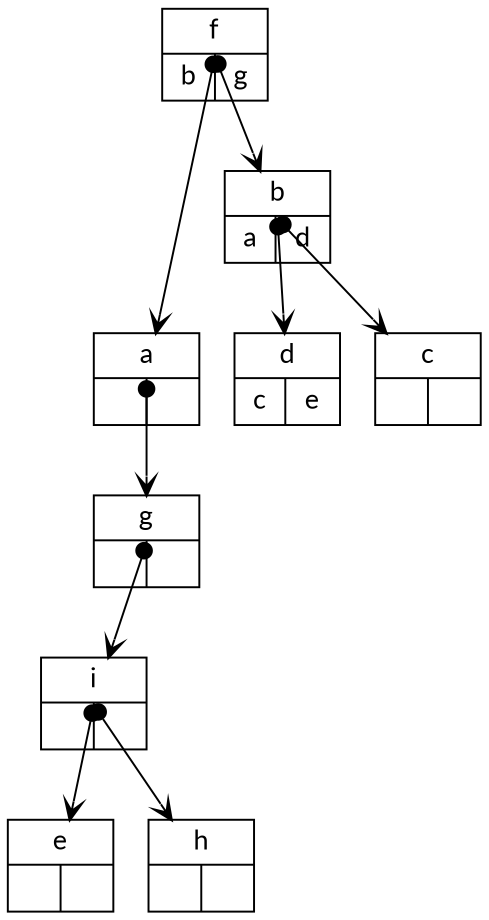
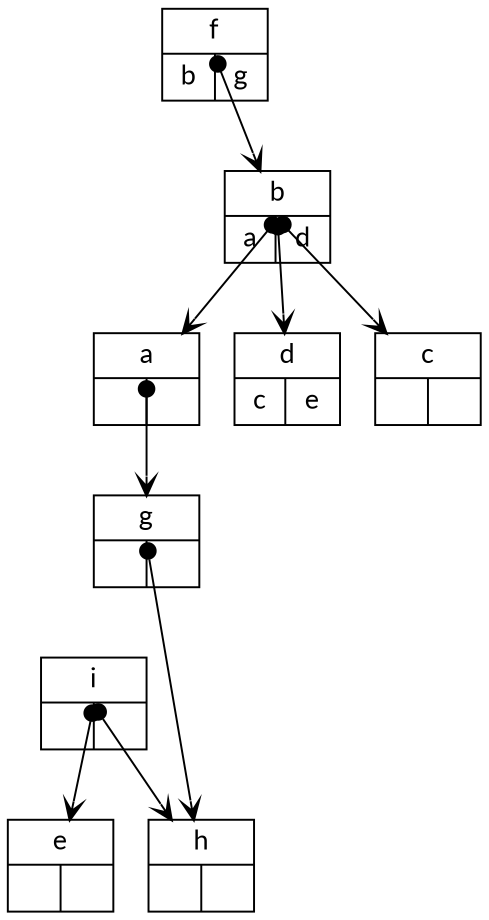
(186, 193) -> (231, 275)
(128, 599) -> (170, 680)
